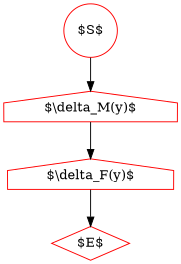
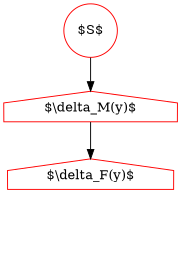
(91, 243) -> none
